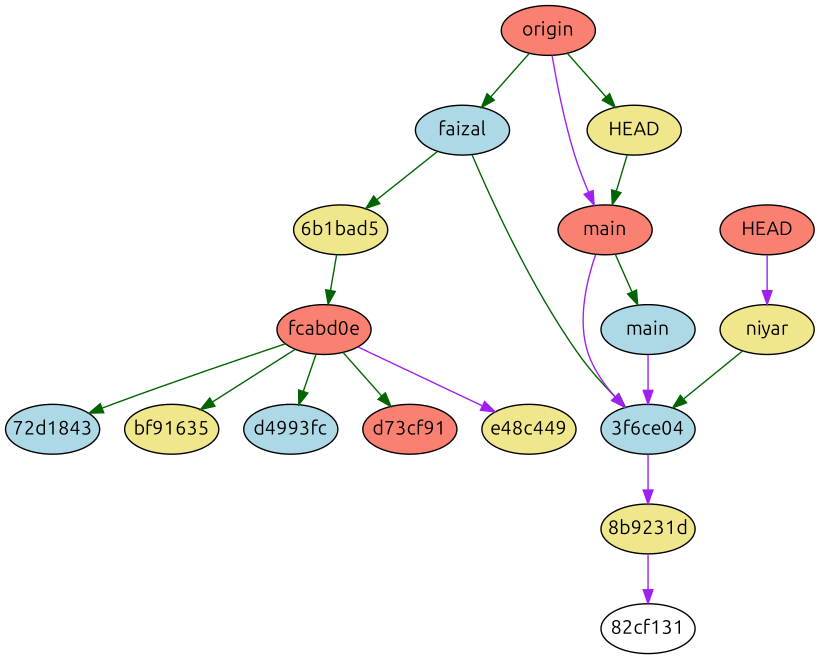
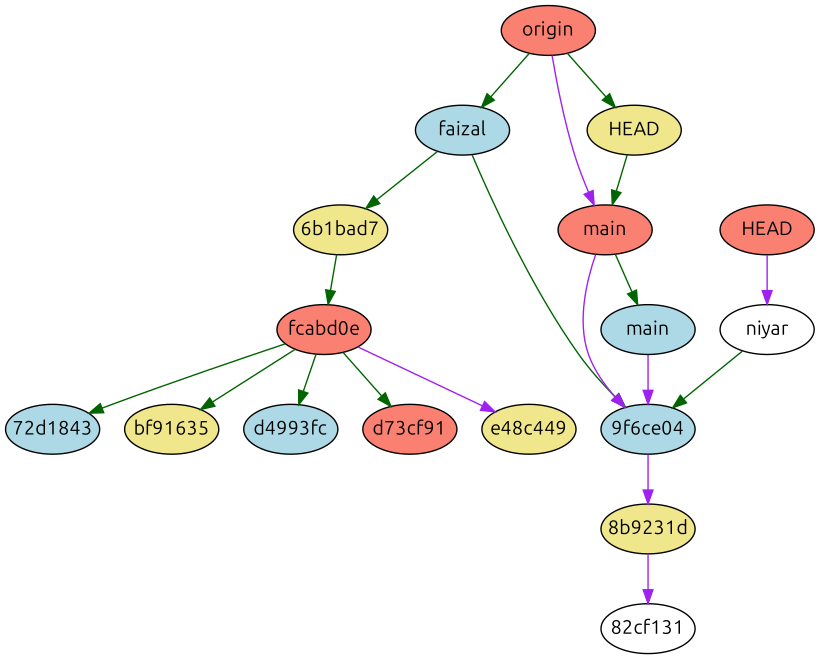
(341, 230) -> (341, 230)
(767, 330) -> (767, 330)
(648, 429) -> (648, 429)
